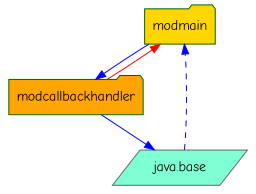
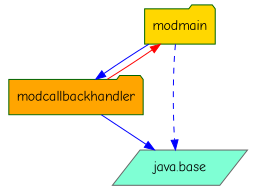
(187, 102) -> (173, 92)
